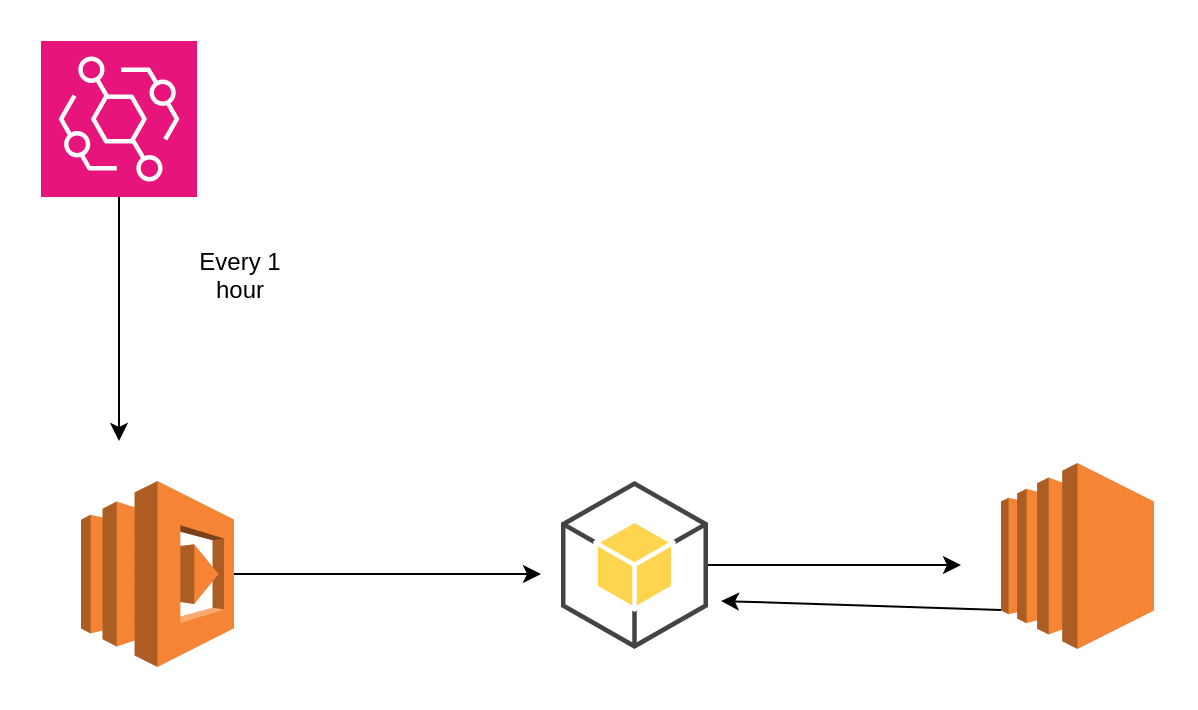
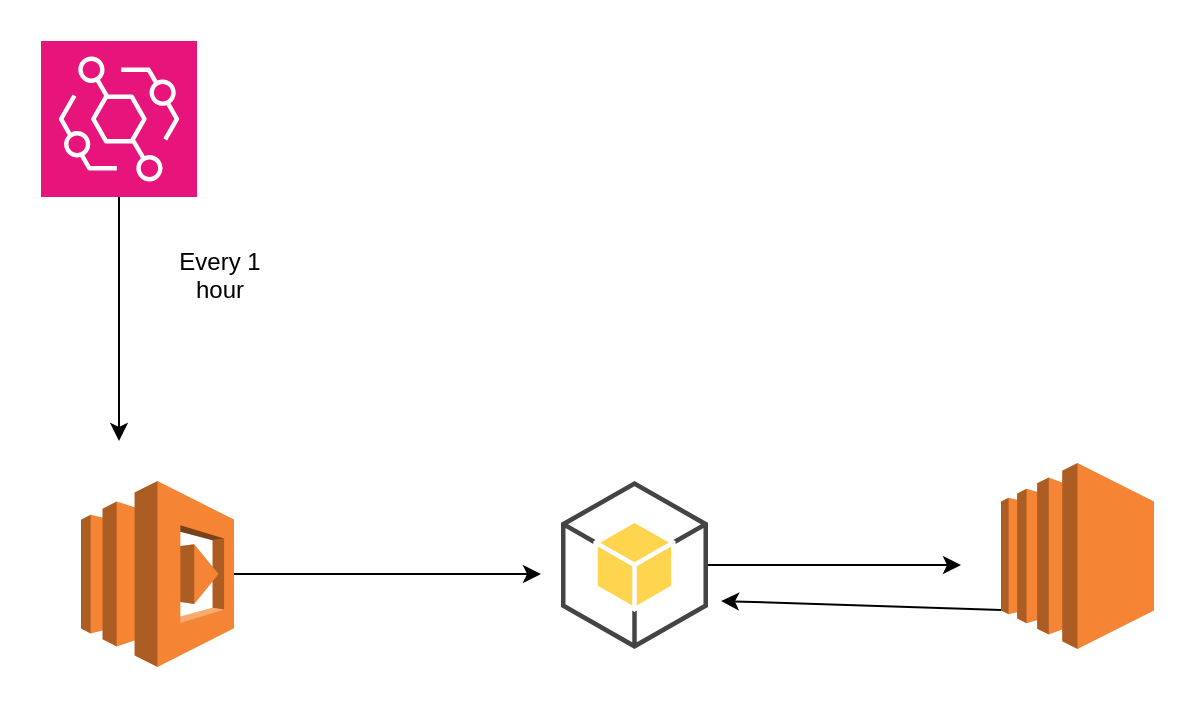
(241, 291) -> (221, 291)
